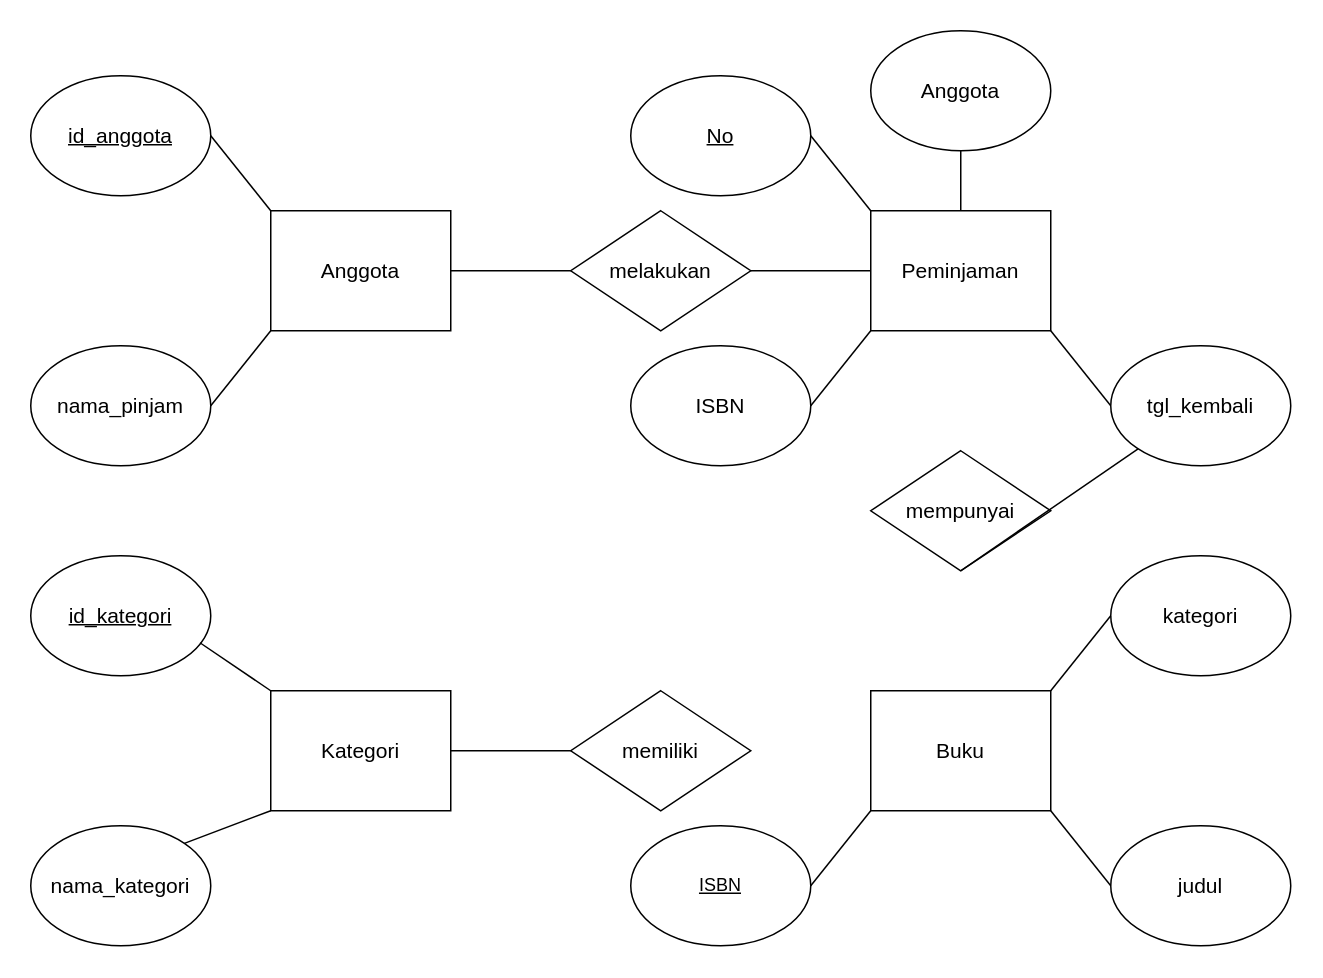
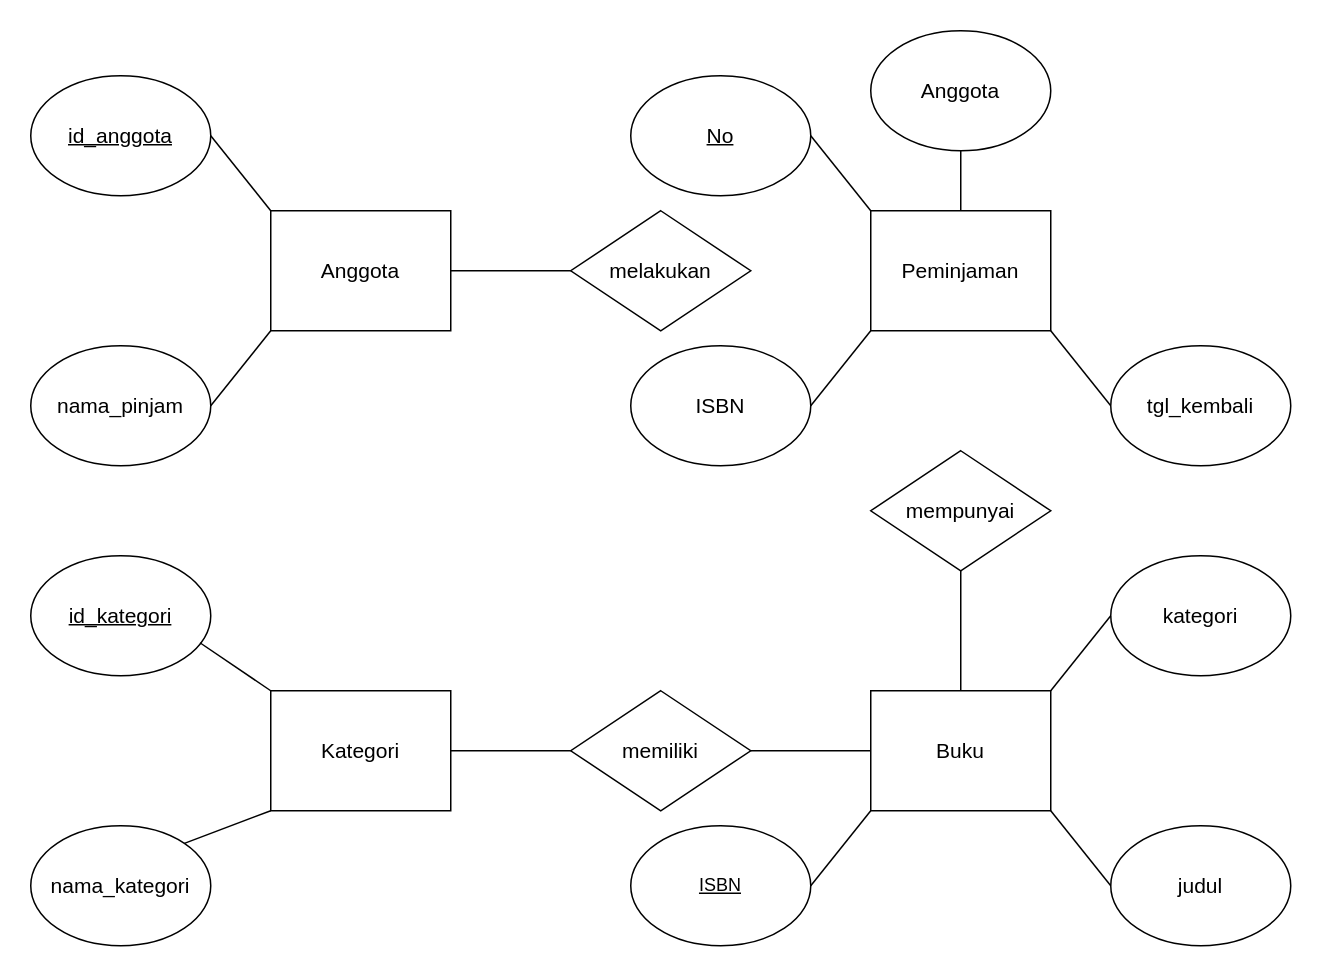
(811, 271) -> none
(1058, 504) -> (961, 631)
none -> (811, 751)
